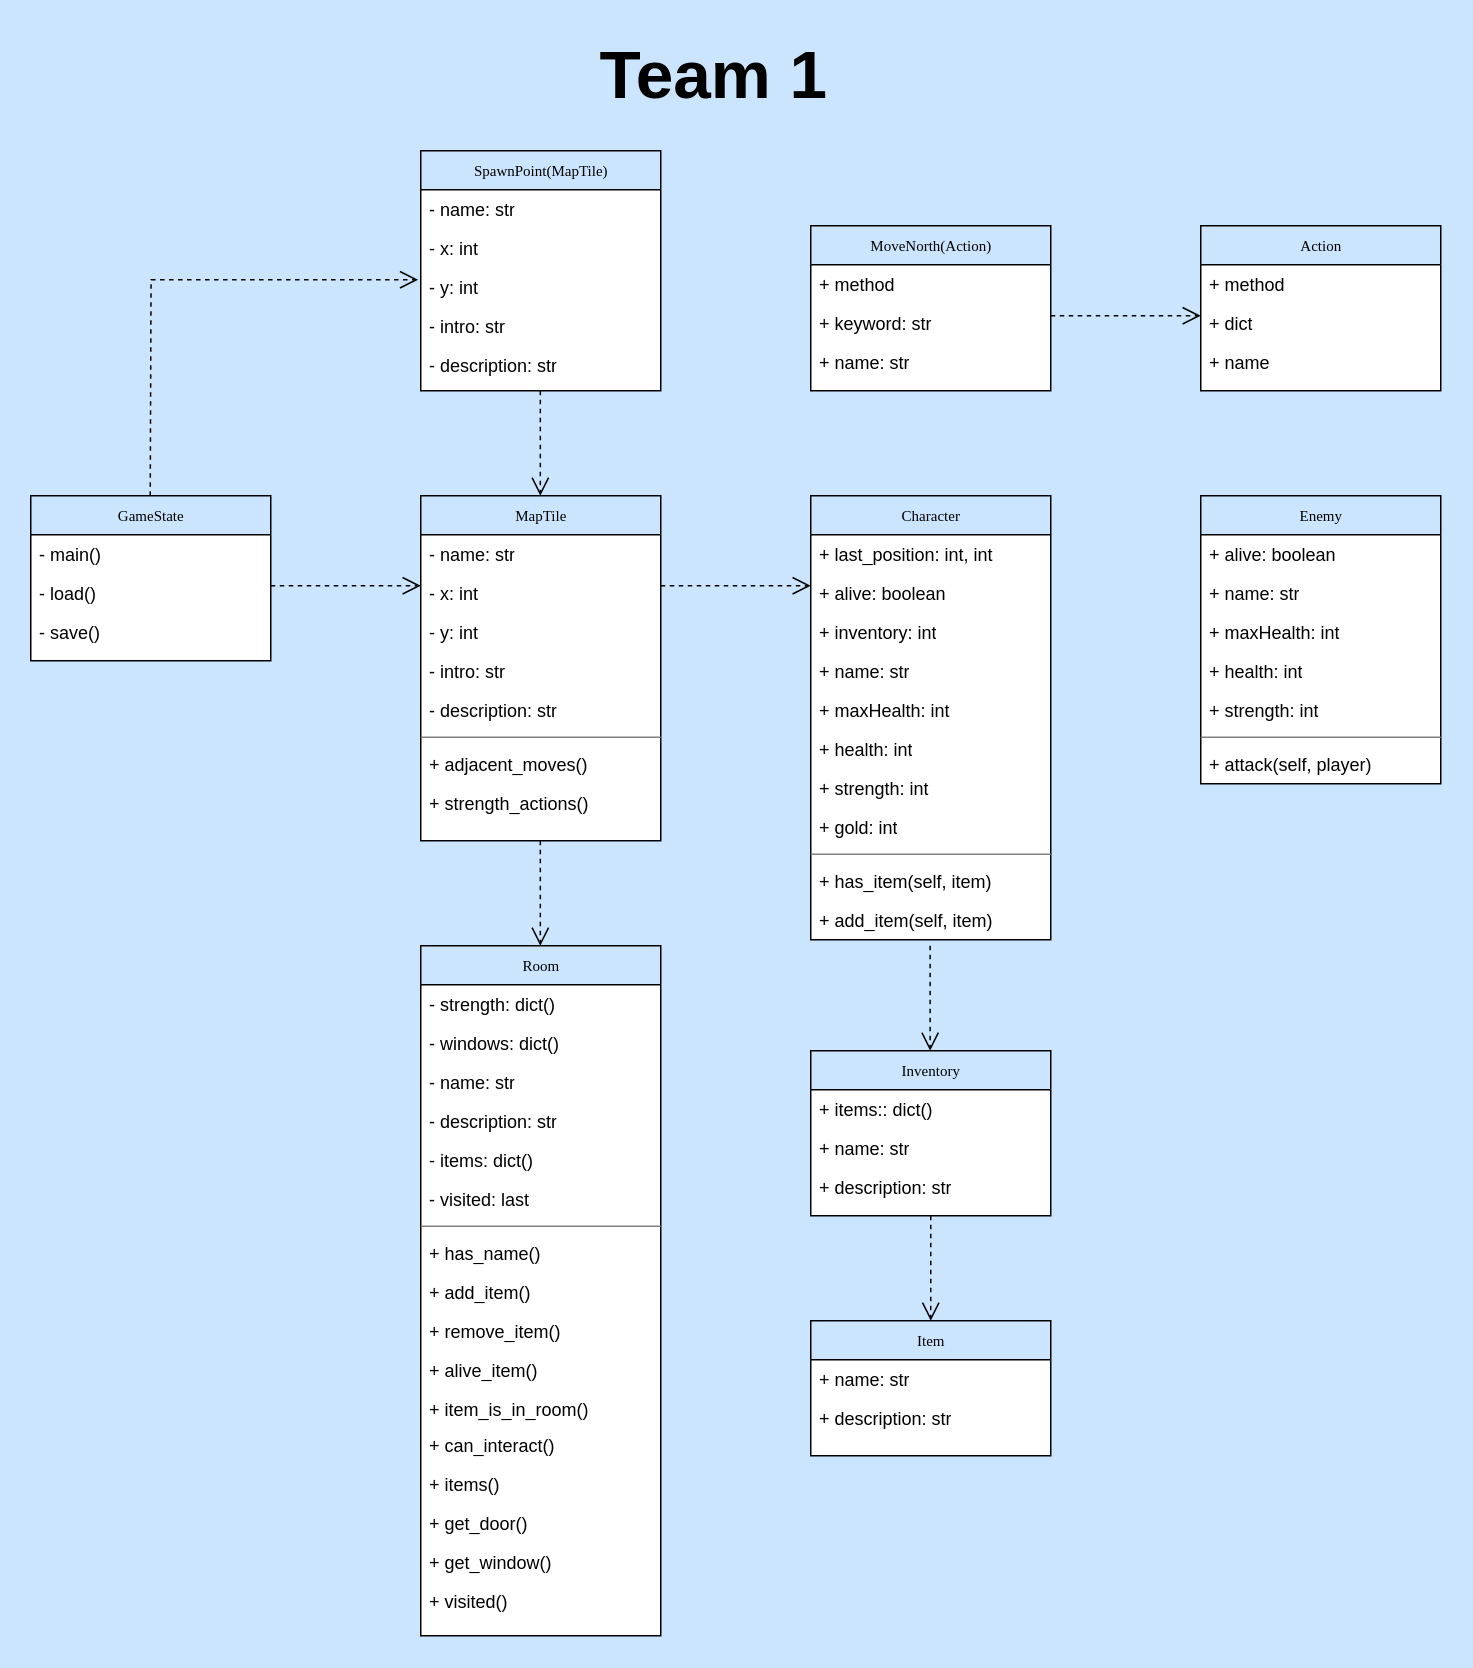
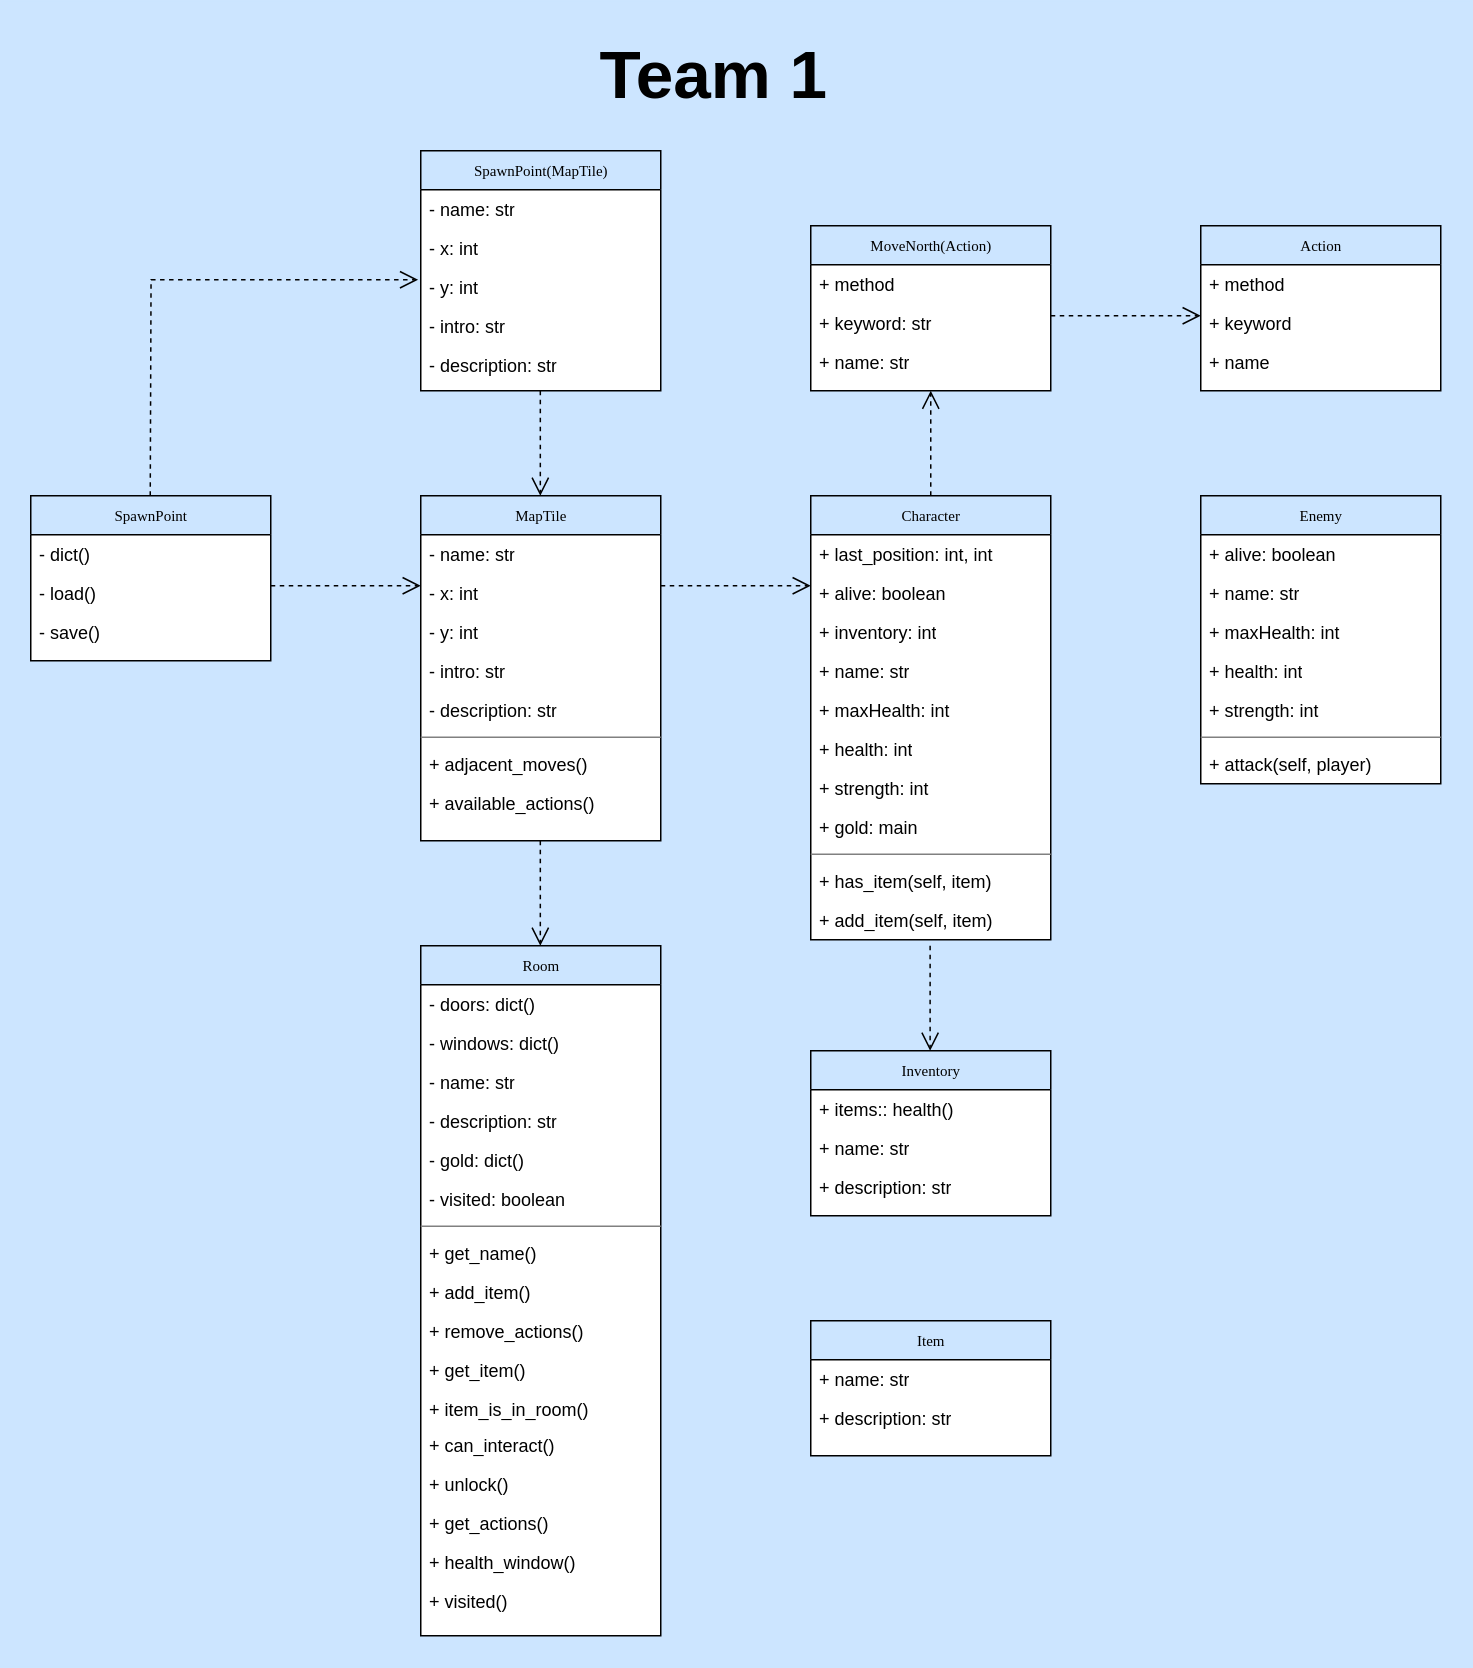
(1235, 325) -> (1253, 325)
none -> (931, 443)
(152, 515) -> (152, 515)
(75, 556) -> (75, 556)
(526, 805) -> (524, 805)
(863, 829) -> (869, 829)
(511, 1006) -> (496, 1006)
(886, 1111) -> (896, 1111)
(494, 1162) -> (489, 1162)
(491, 1201) -> (506, 1201)
(488, 1255) -> (488, 1255)
(931, 1266) -> none
(501, 1333) -> (516, 1333)
(491, 1372) -> (486, 1372)
(470, 1486) -> (475, 1486)
(488, 1525) -> (501, 1525)
(496, 1564) -> (508, 1564)
